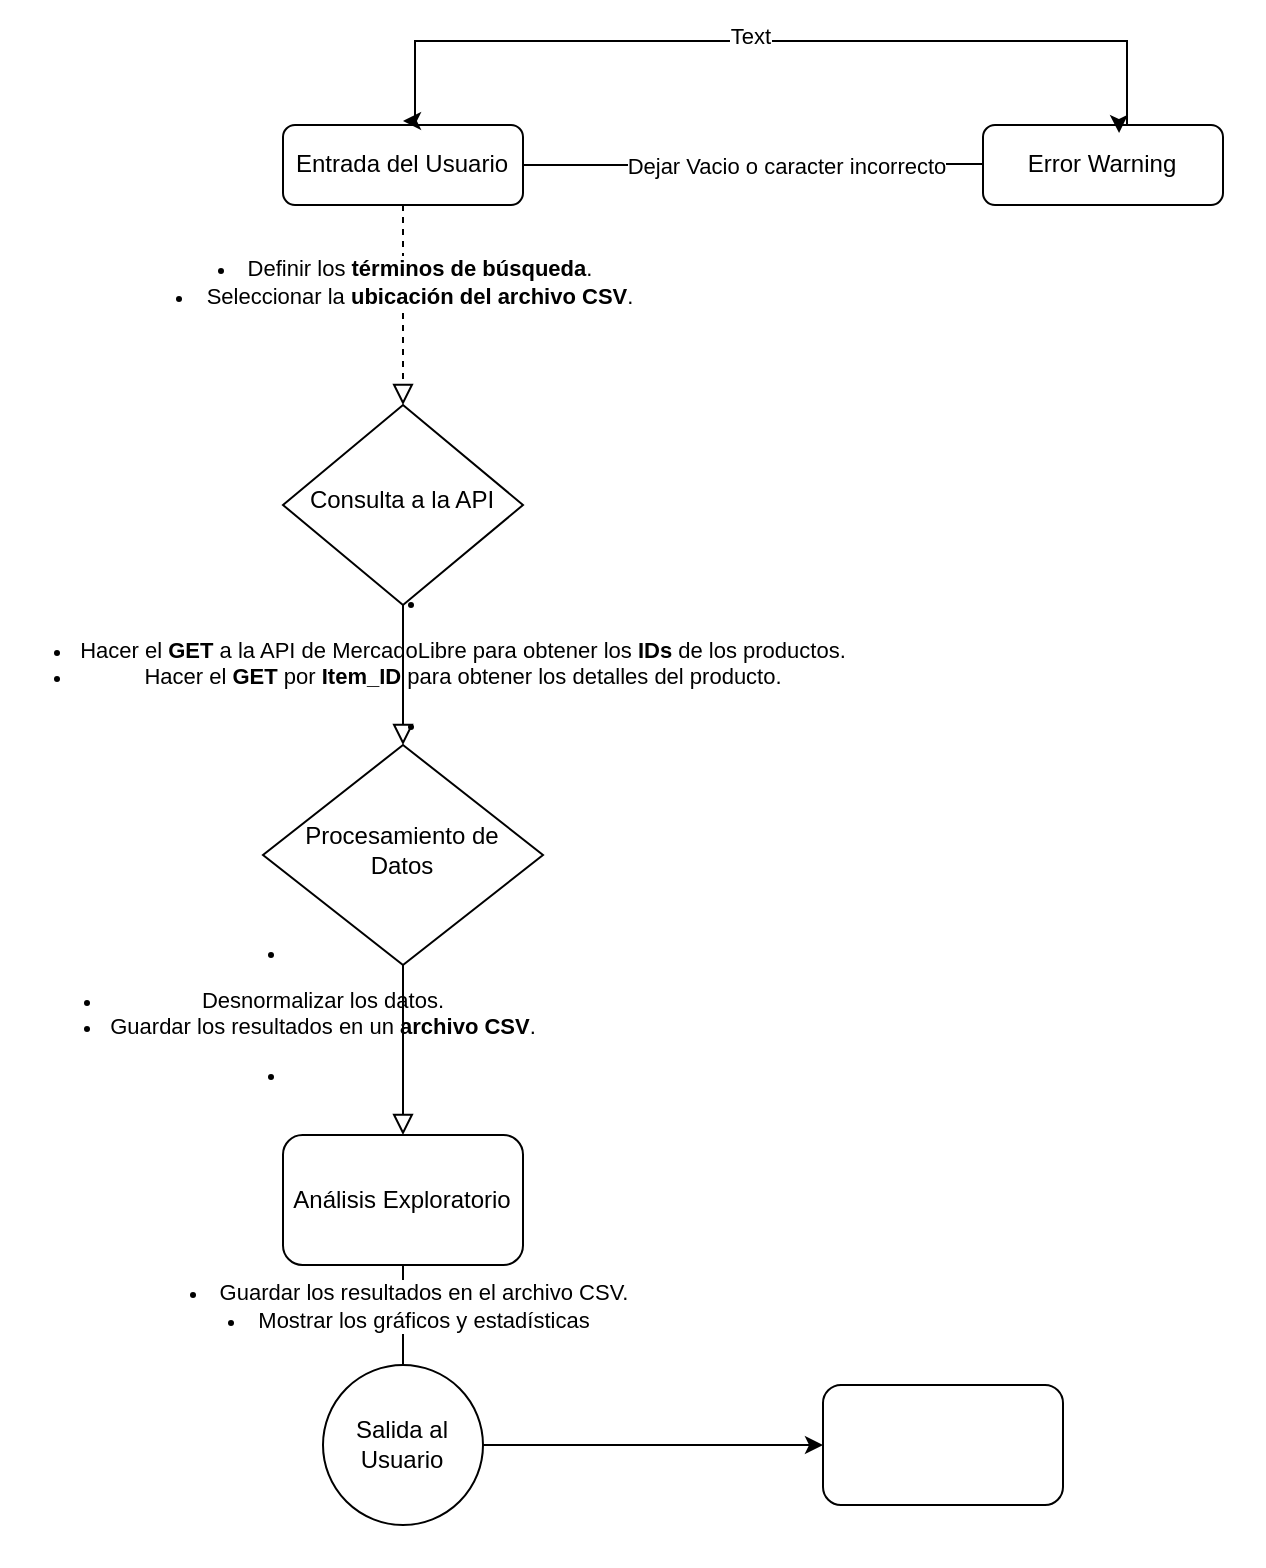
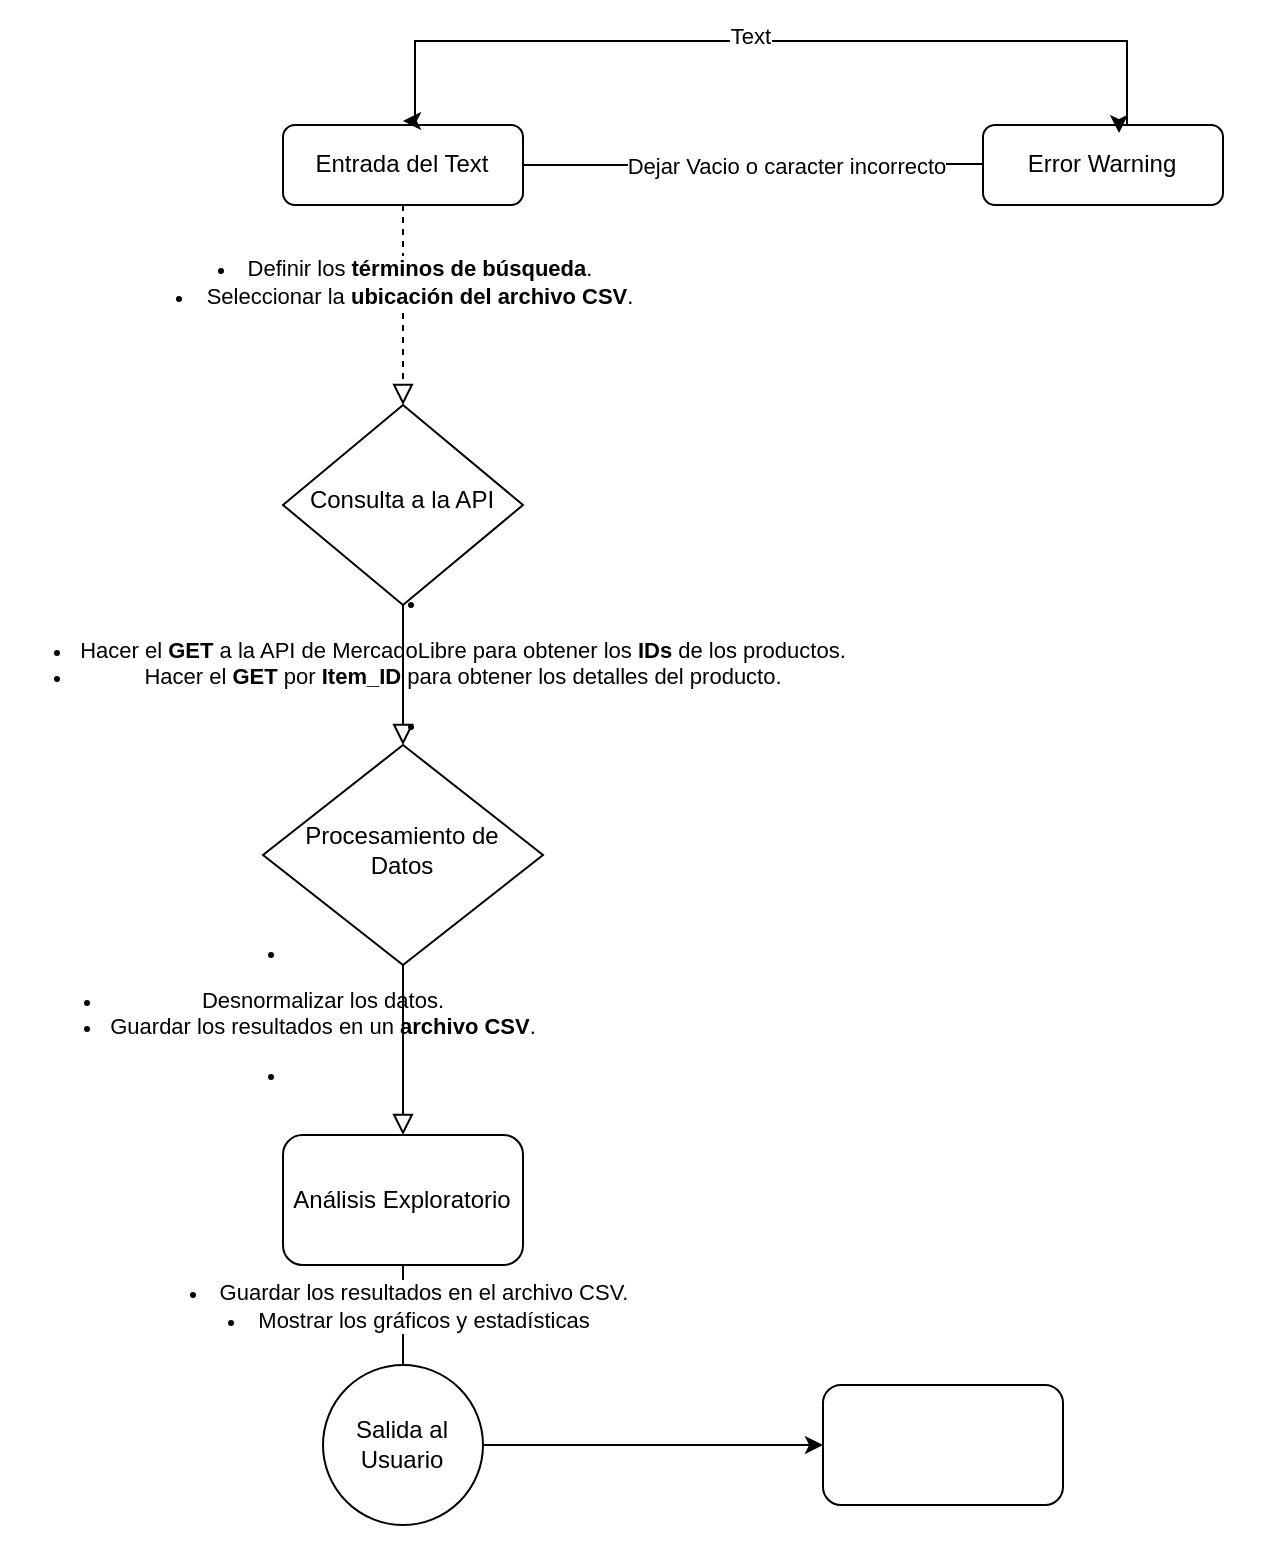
(403, 165) -> (403, 165)
